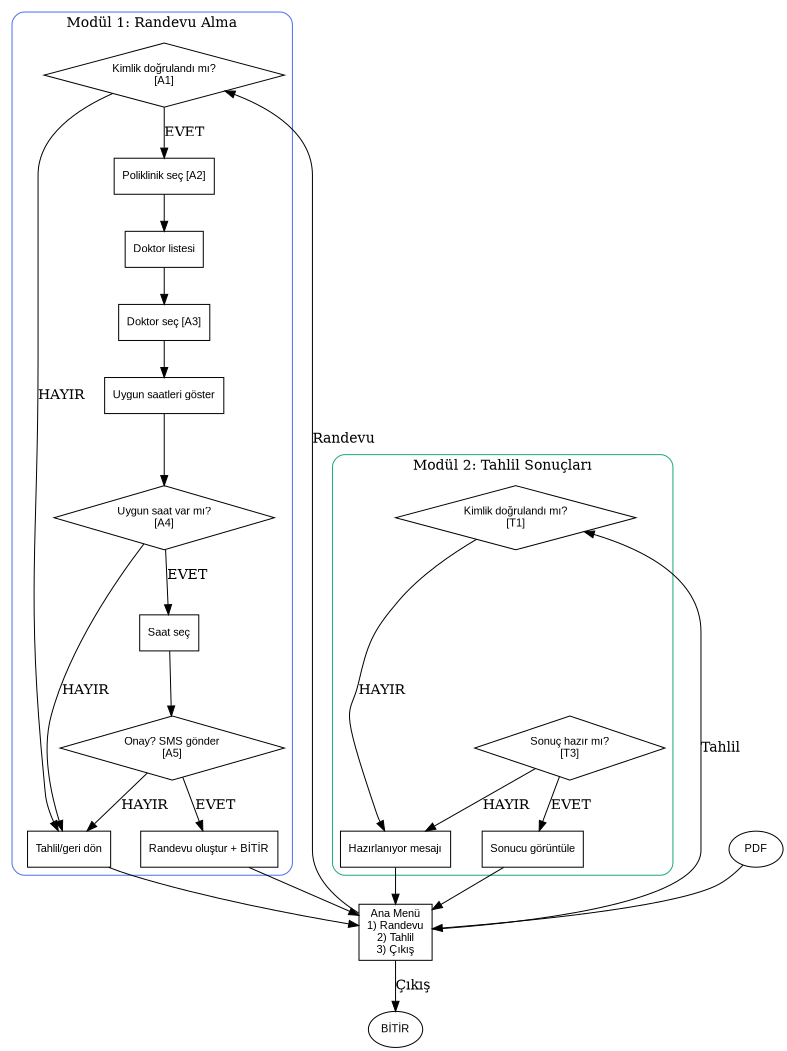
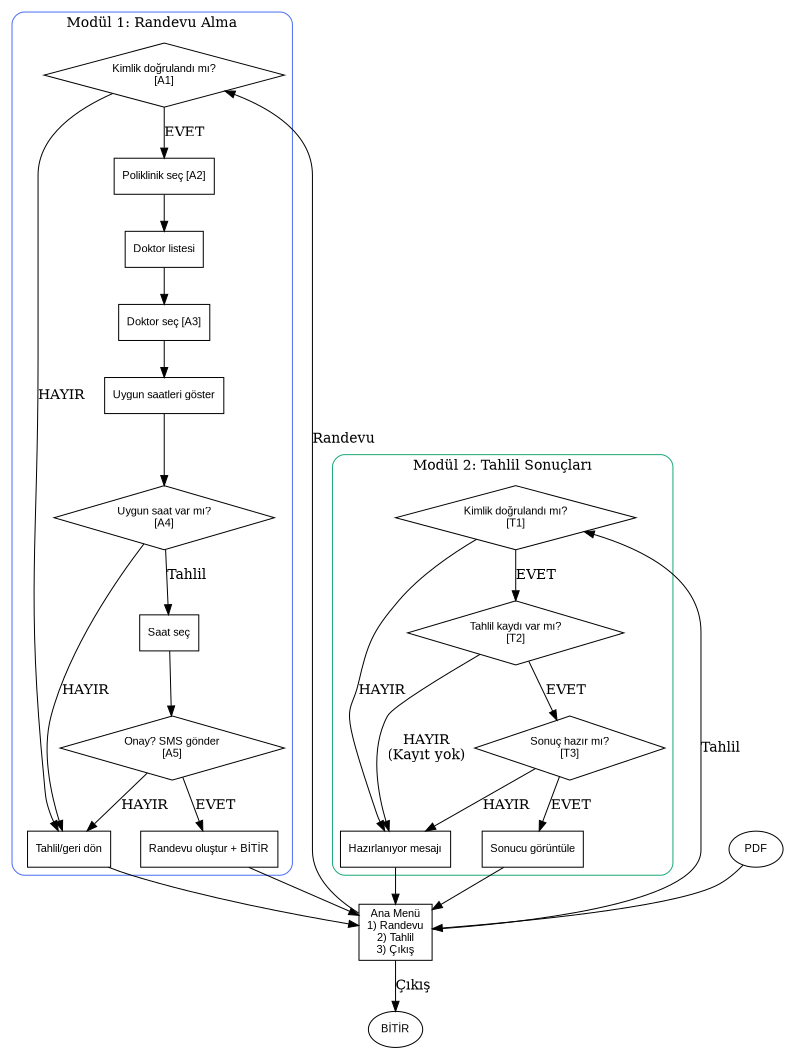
(187, 575) -> (187, 575)
none -> (516, 633)
